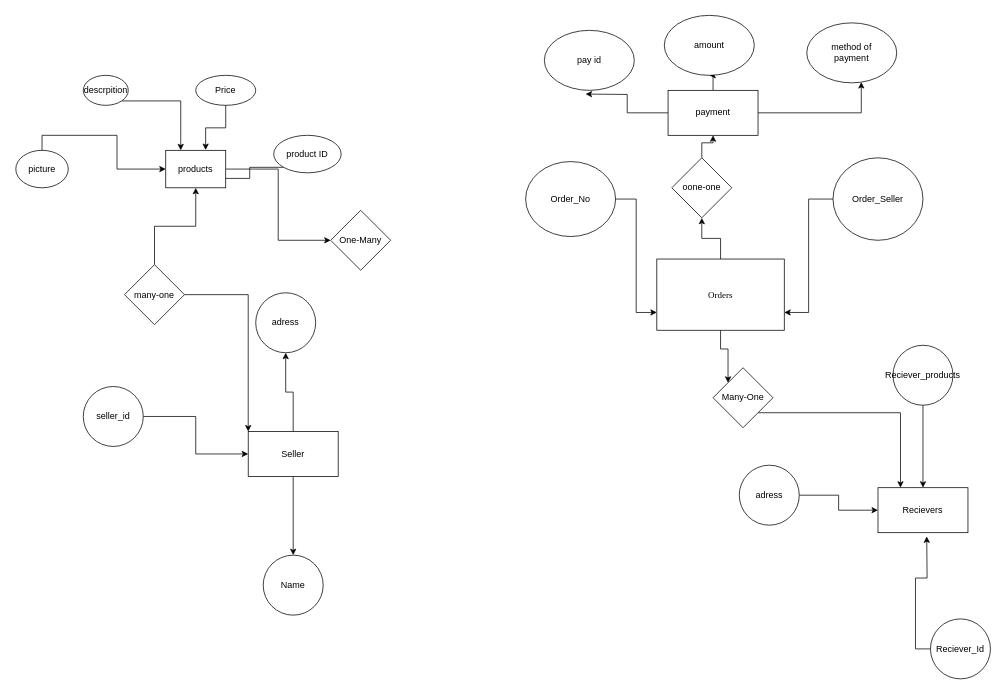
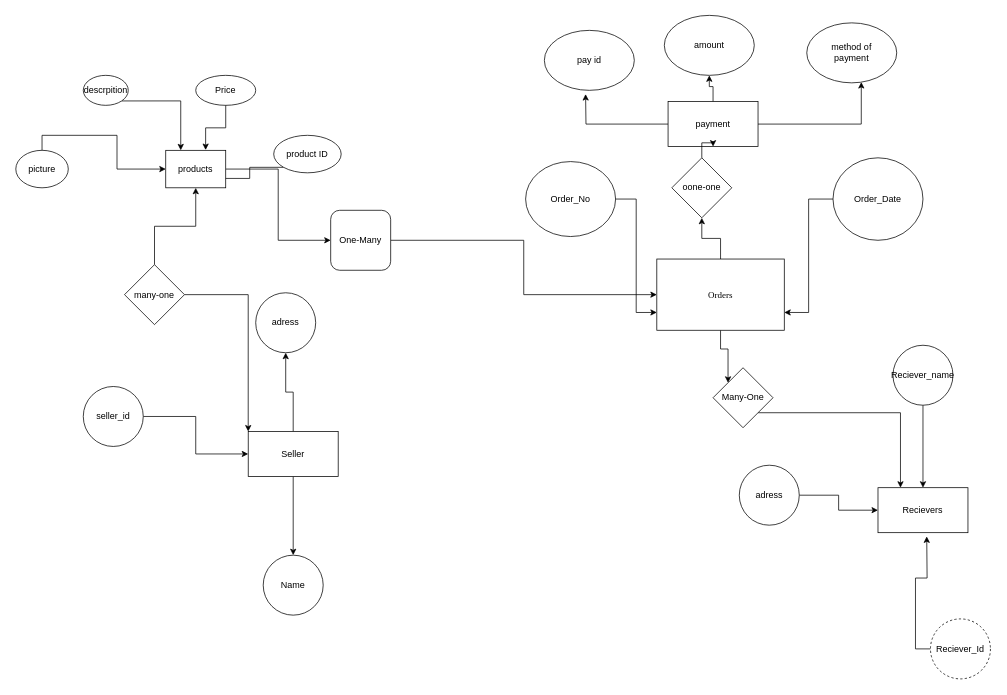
(713, 113) -> (713, 124)
(878, 199) -> (878, 199)
(360, 240) -> (360, 240)
none -> (524, 265)
(923, 375) -> (923, 375)
(960, 649) -> (960, 649)
